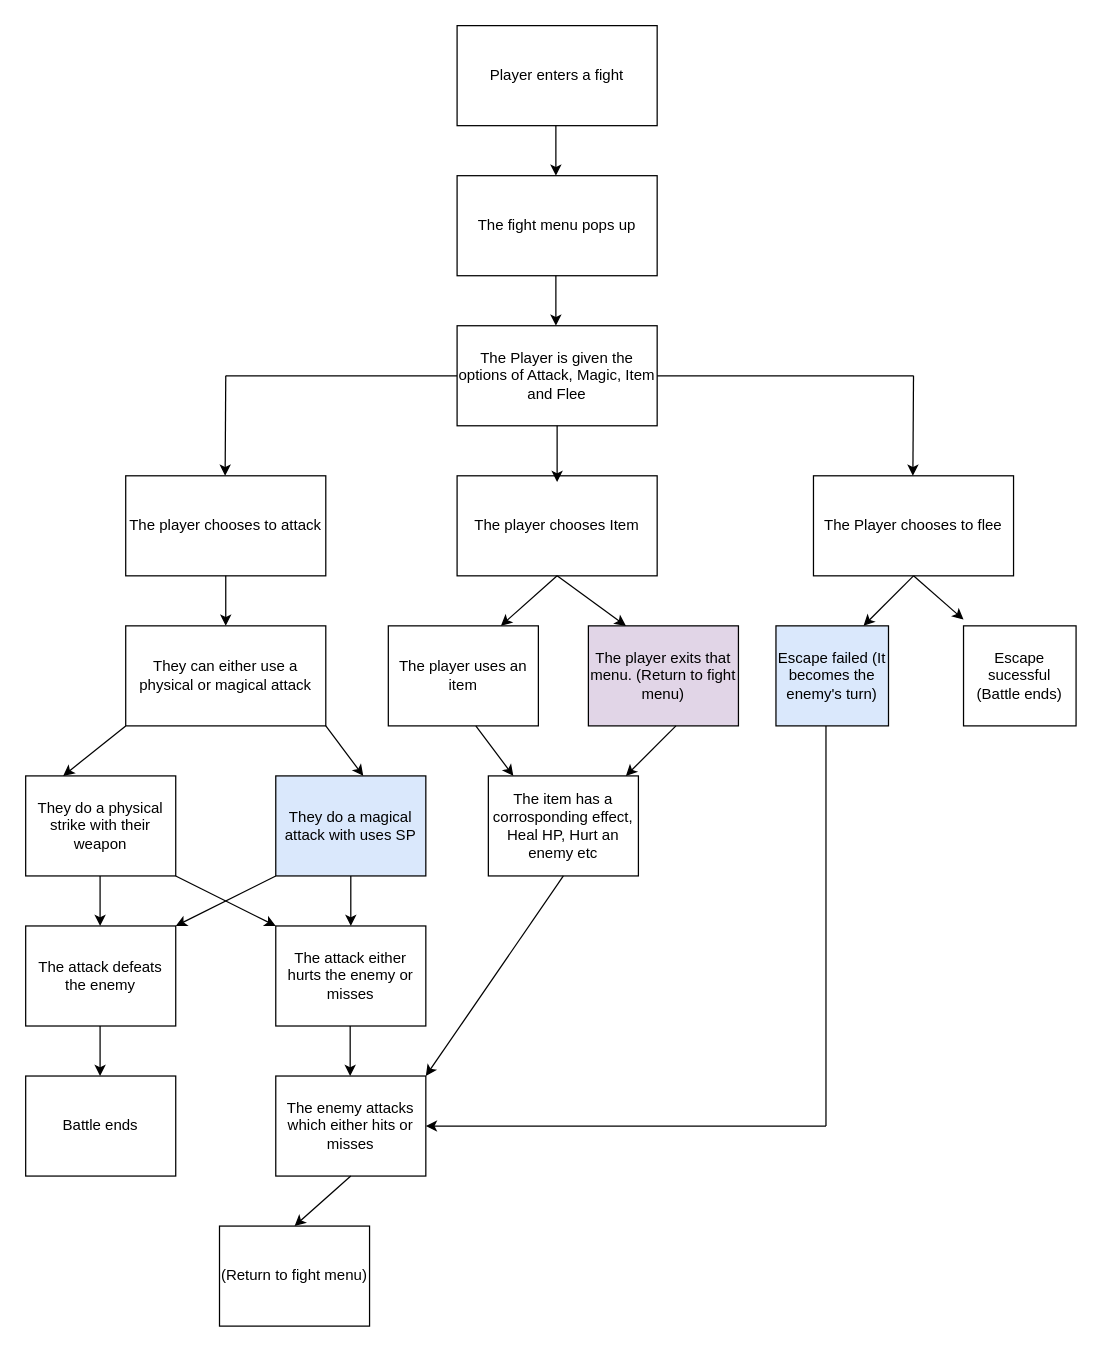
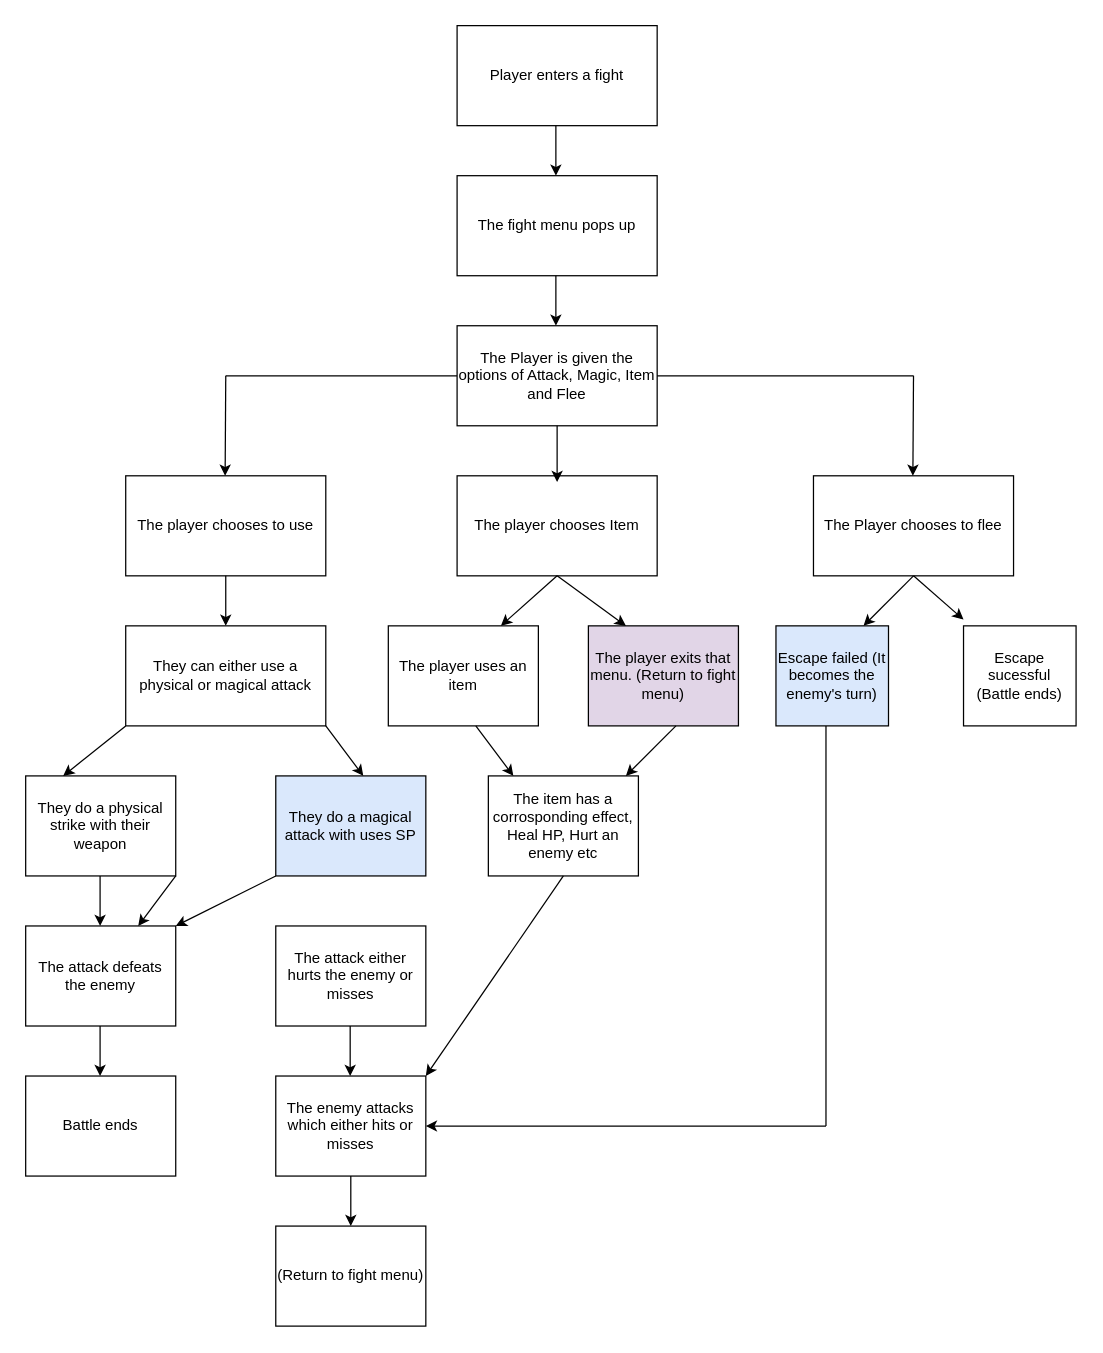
(226, 526) -> (226, 526)
(351, 897) -> none
(222, 899) -> (159, 897)
(294, 1276) -> (351, 1276)
